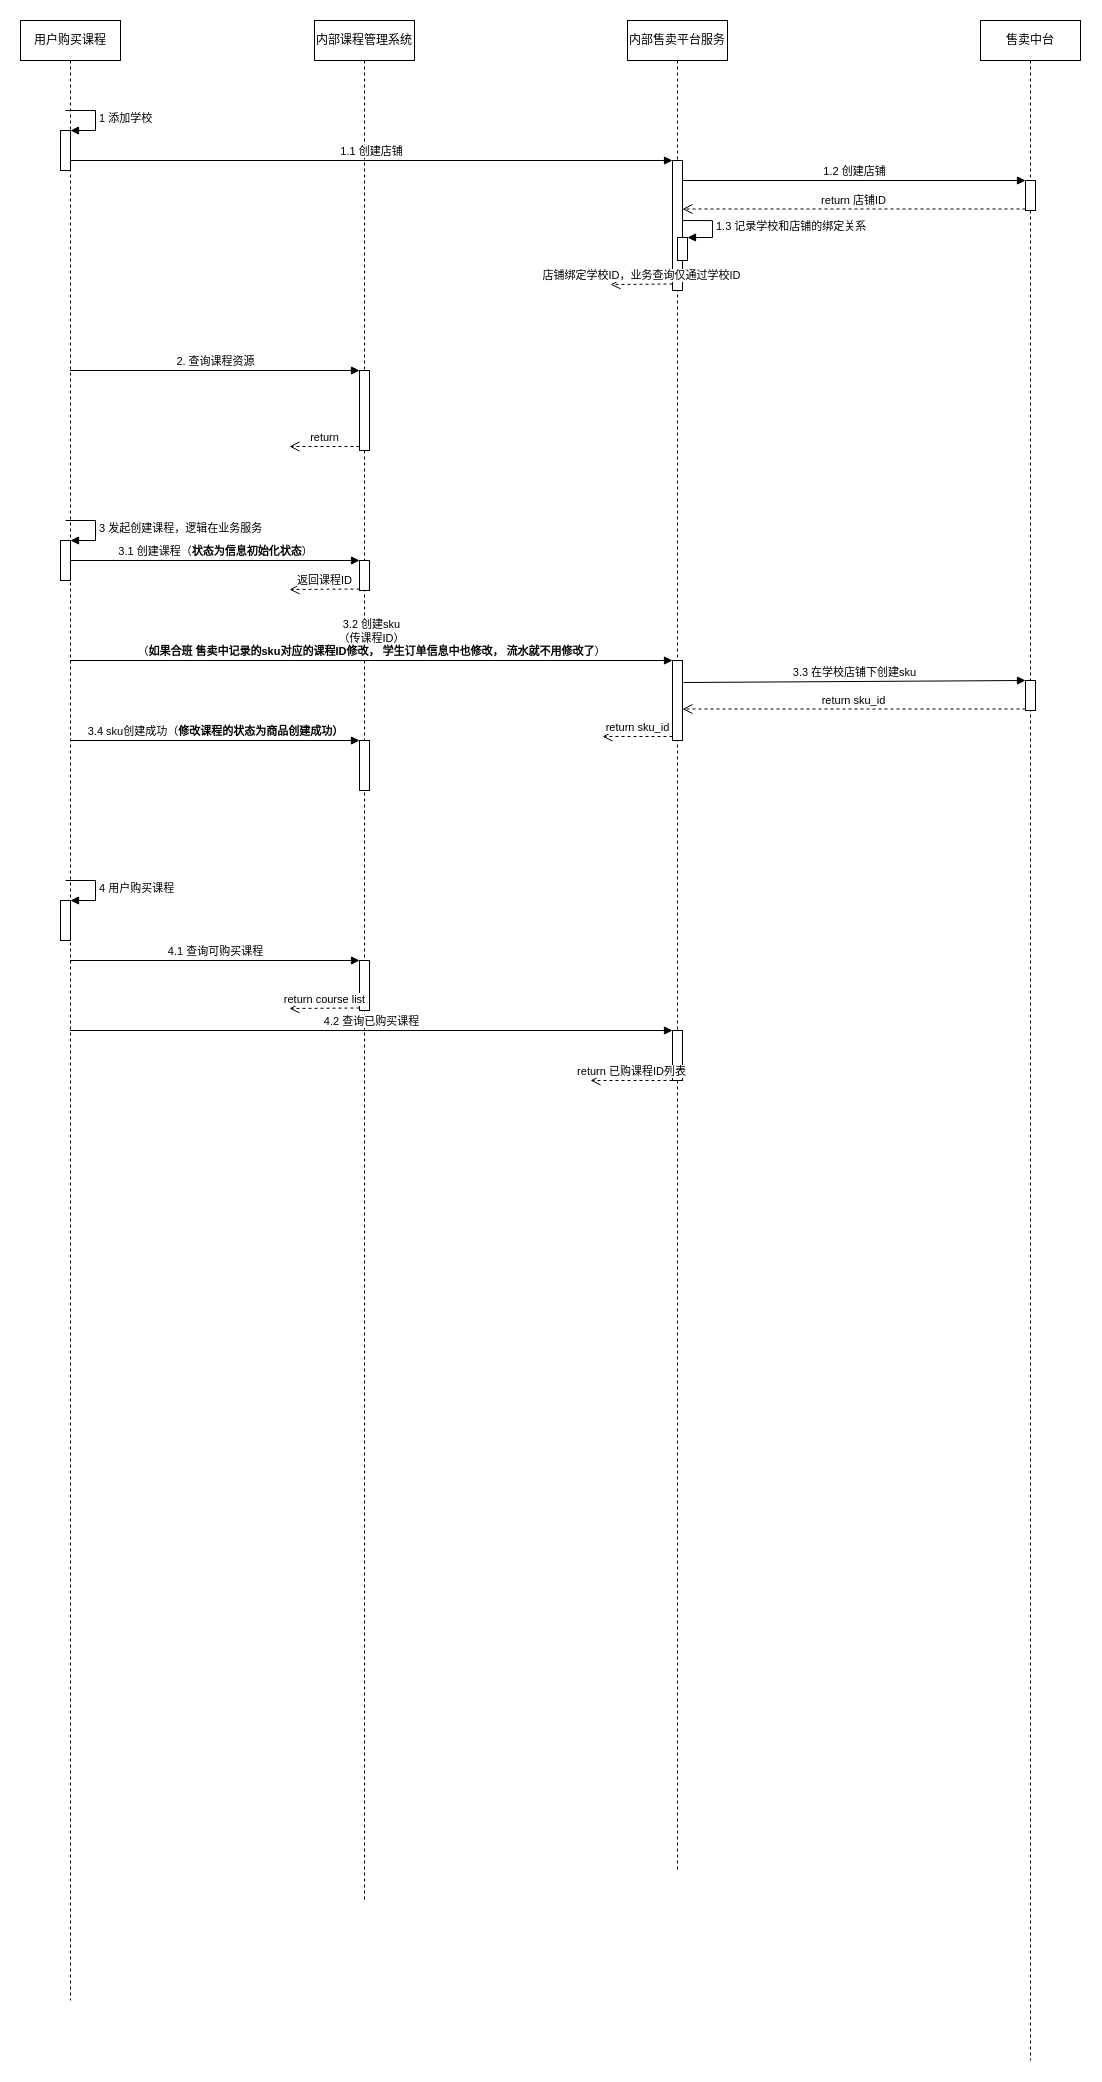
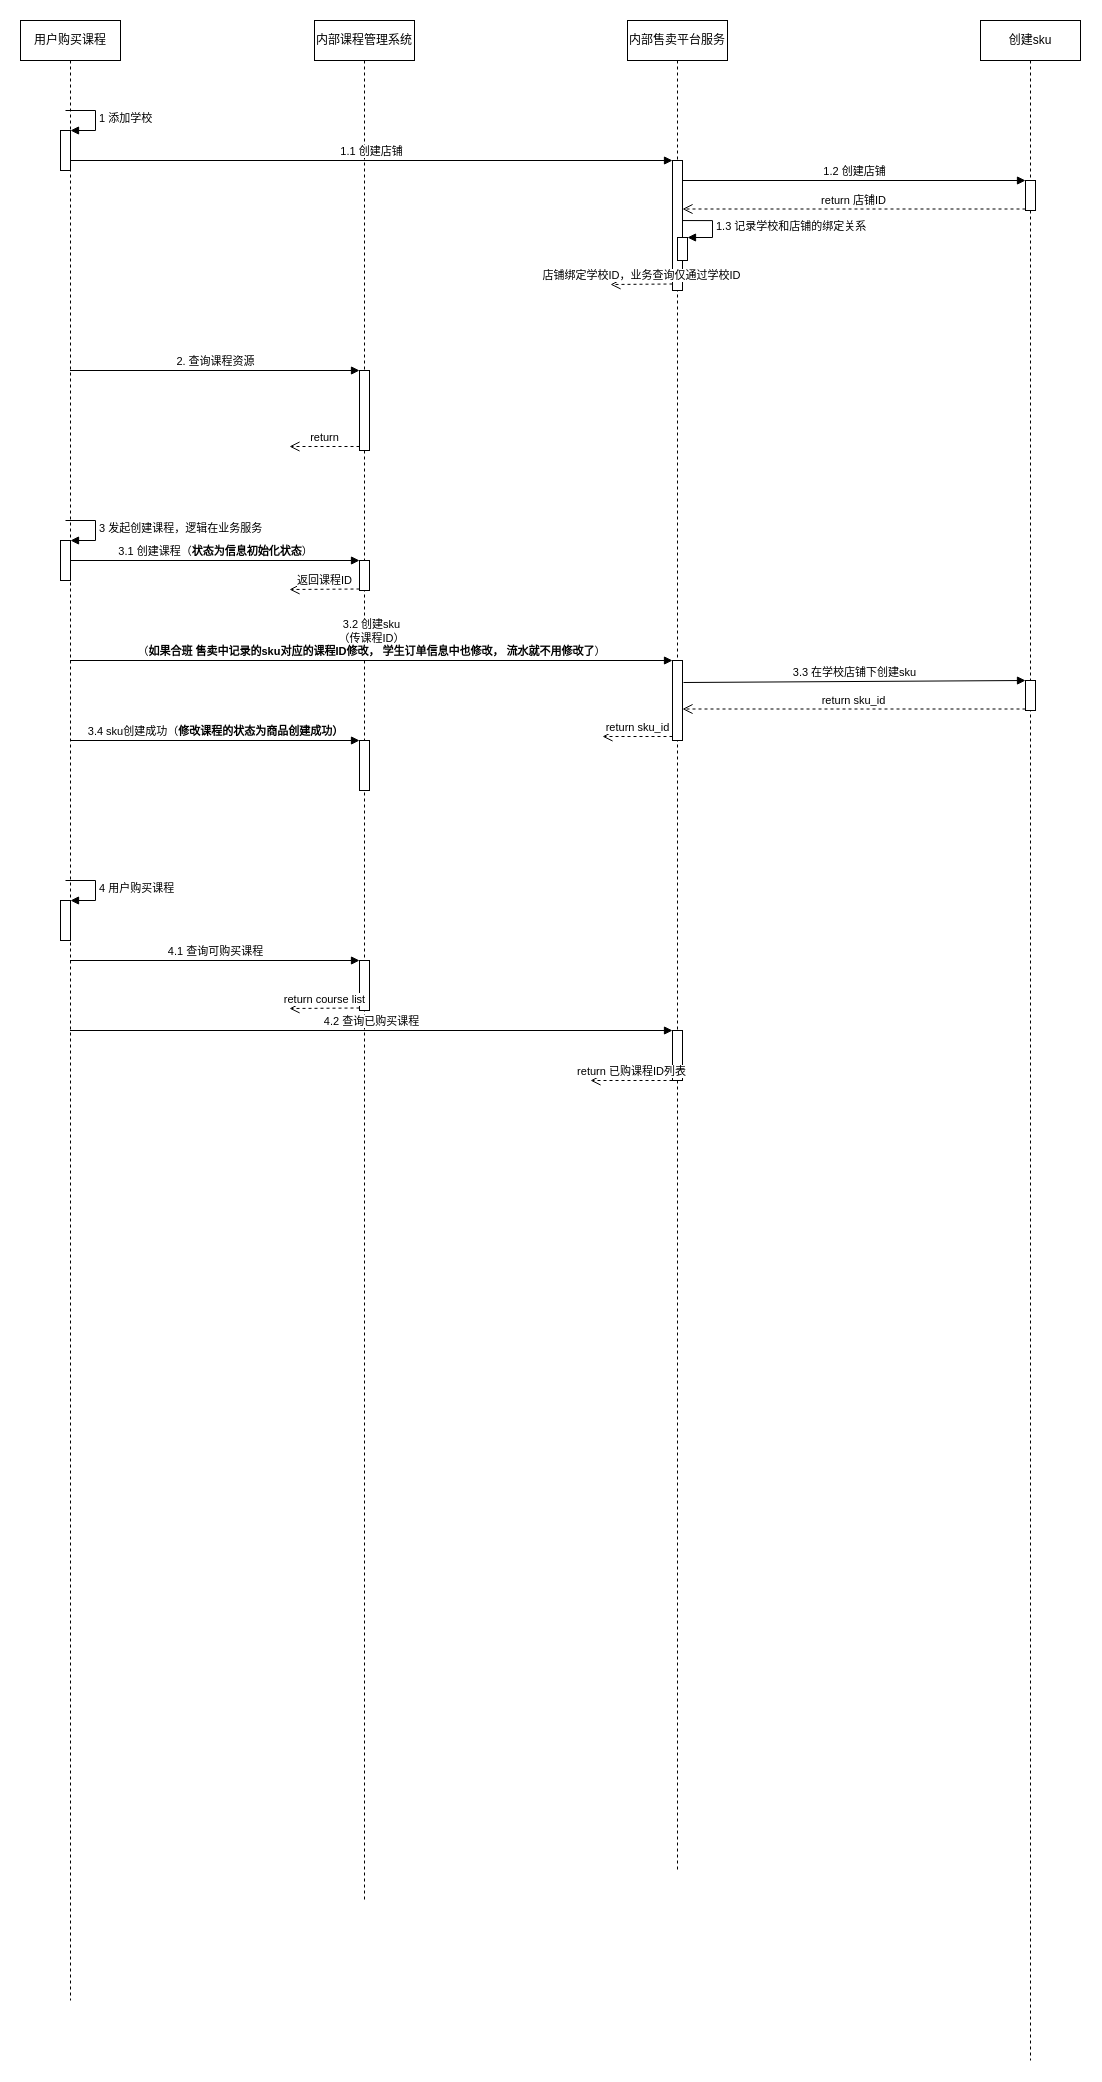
(1031, 41) -> (1031, 41)
